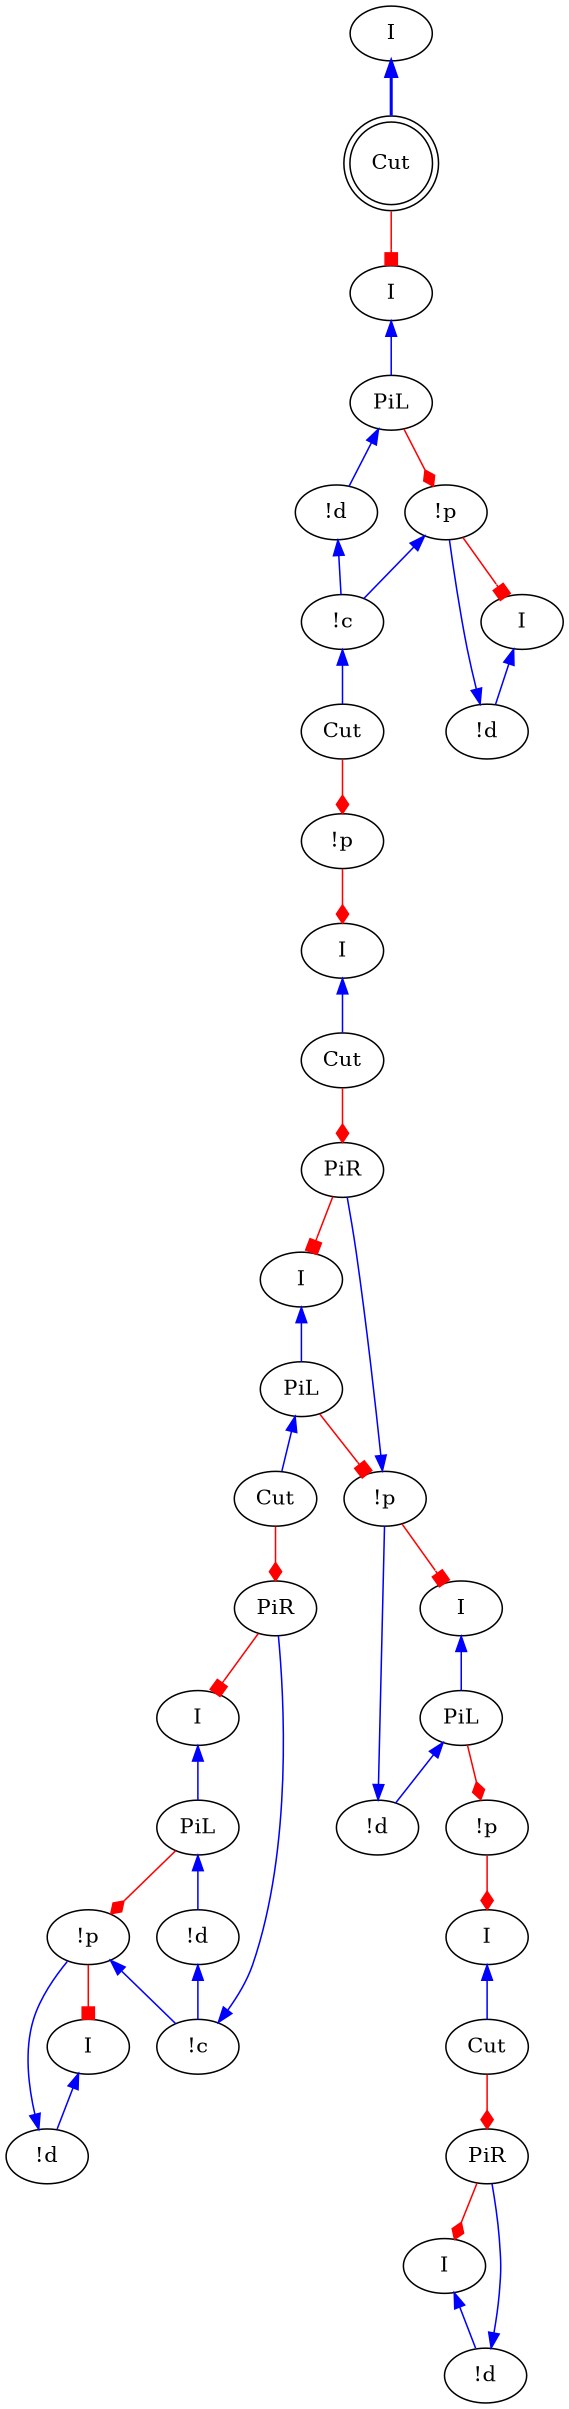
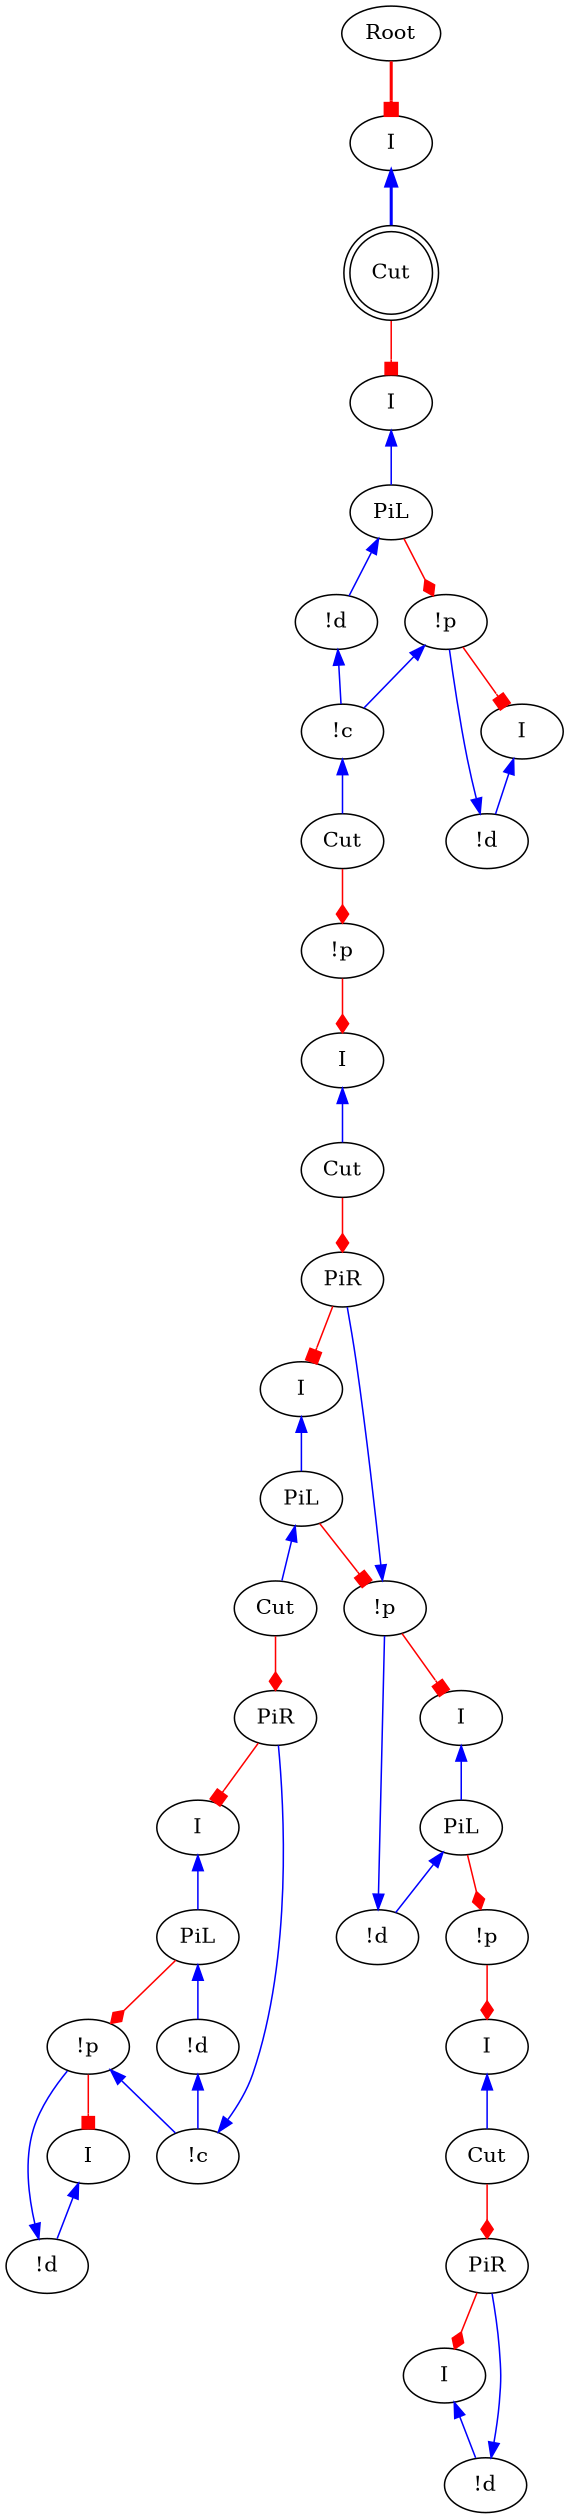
none -> (391, 33)
